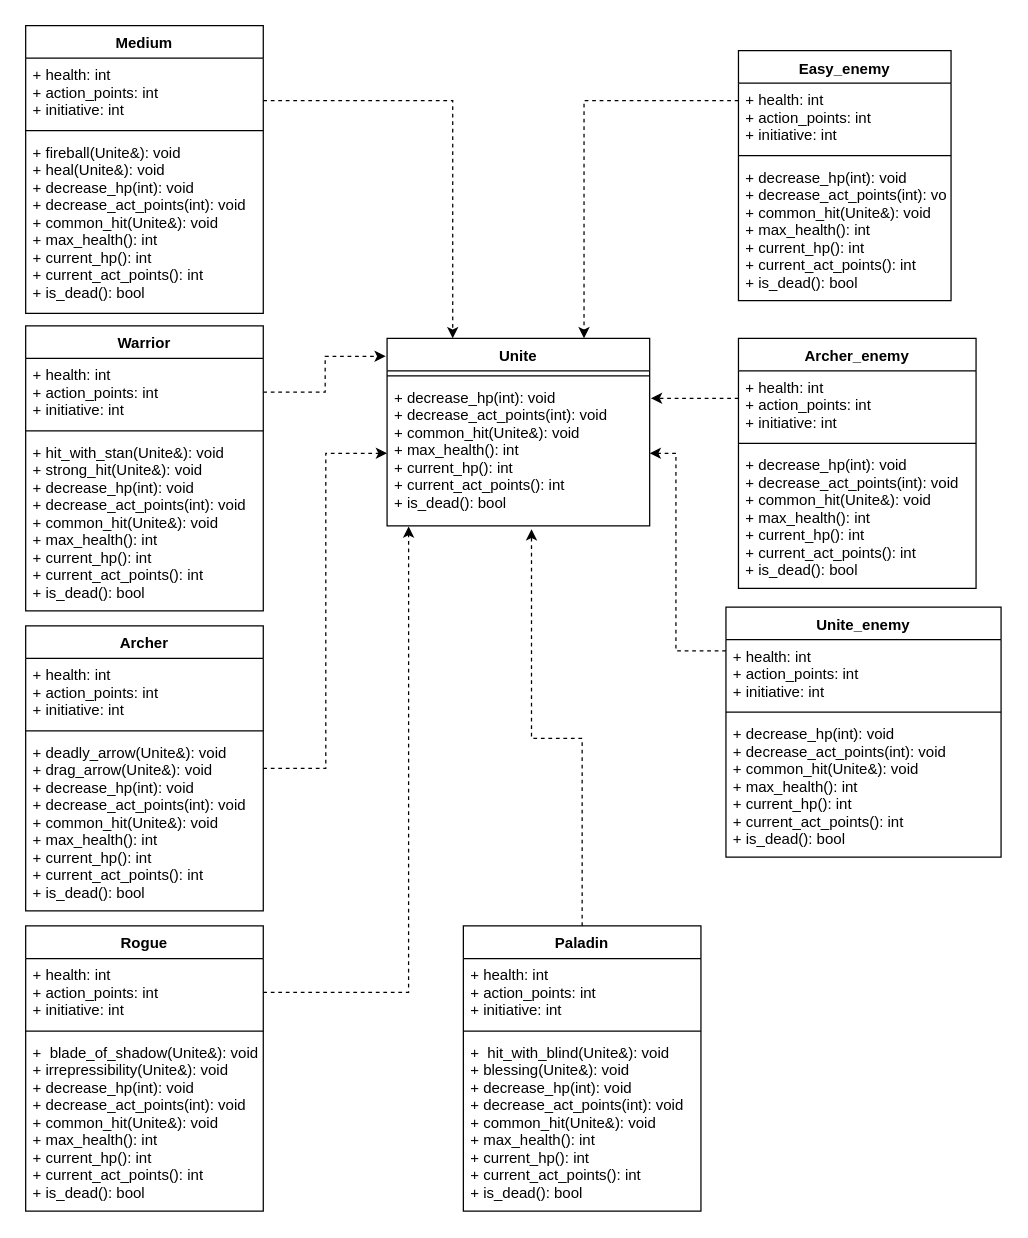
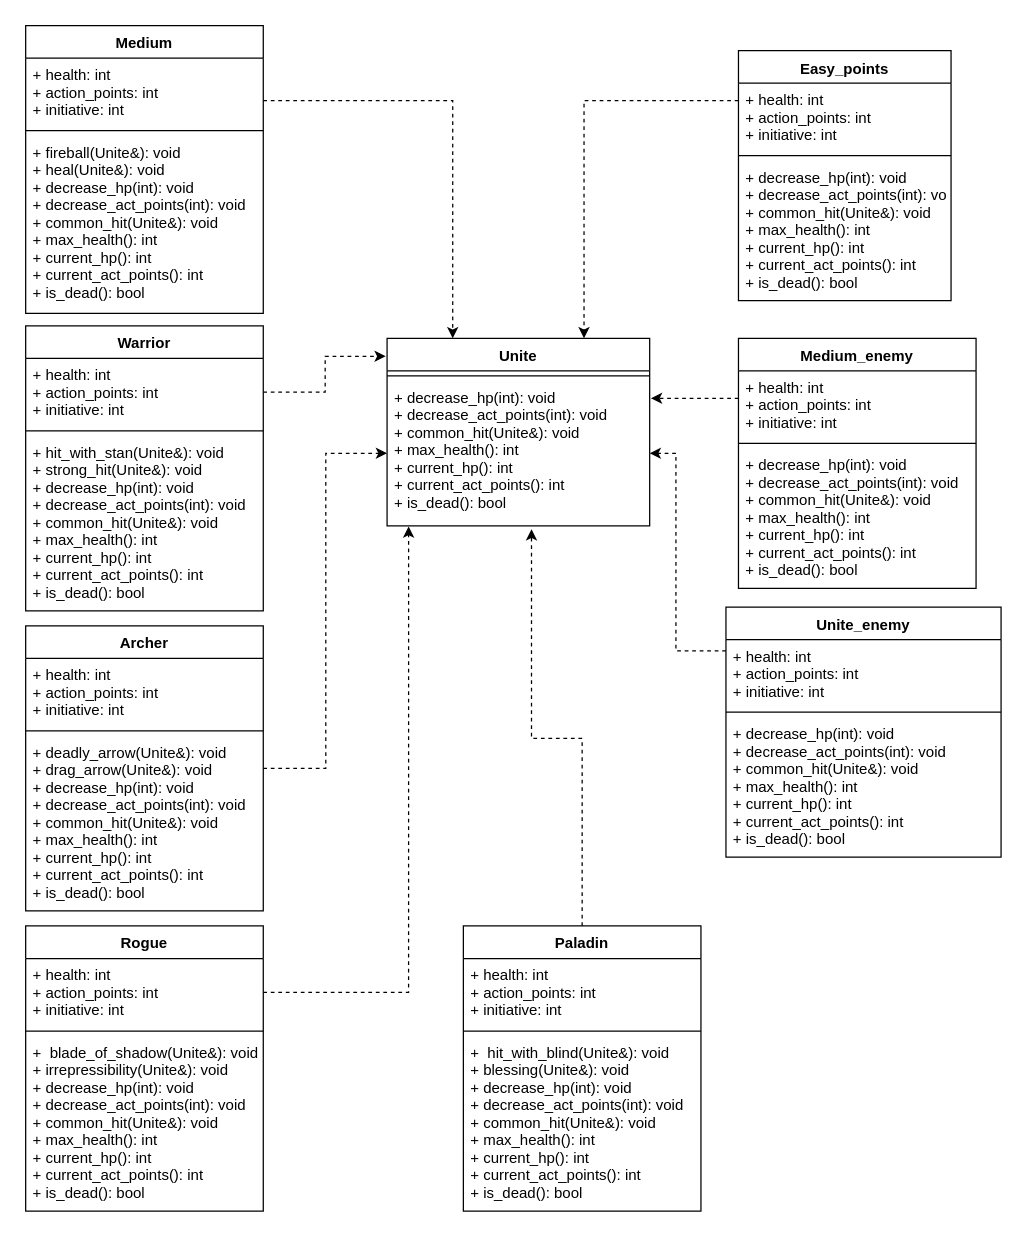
(844, 69) -> (844, 69)
(856, 356) -> (856, 356)
